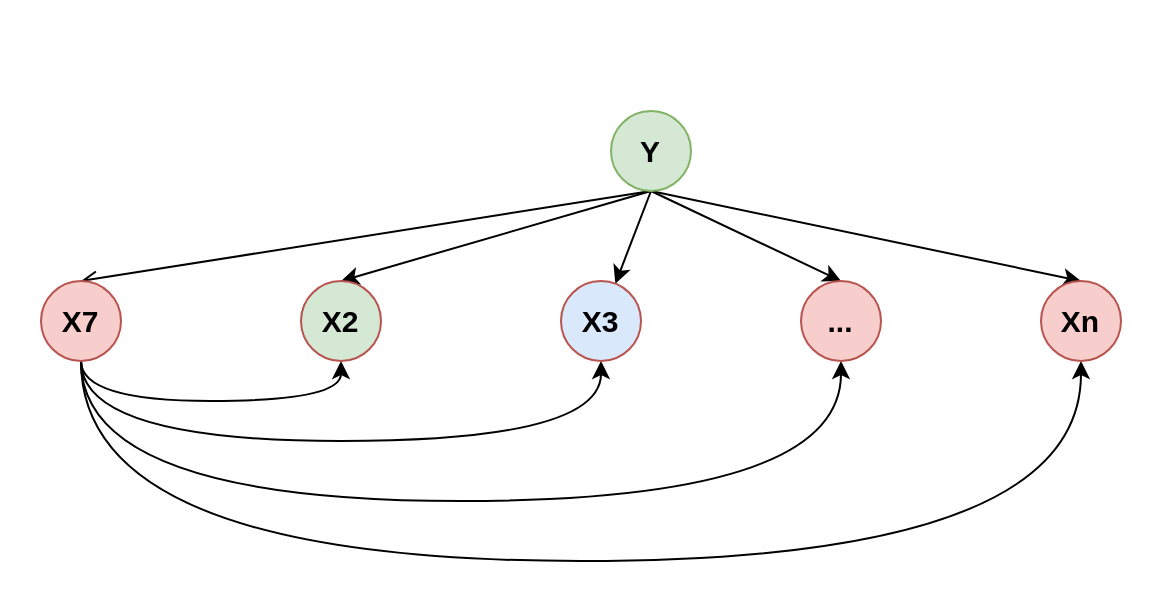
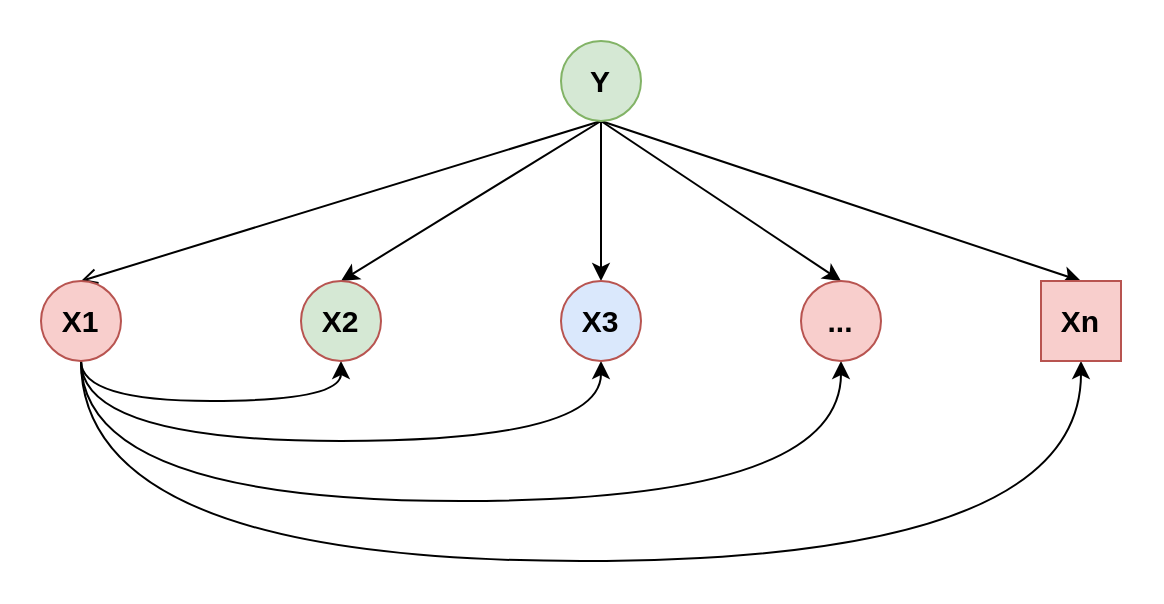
(651, 151) -> (601, 81)
(81, 321) -> (81, 321)
(1081, 321) -> (1081, 321)
